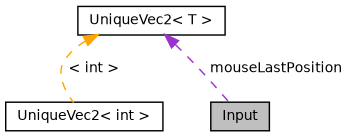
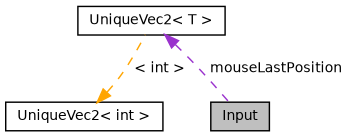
(61, 68) -> (128, 65)
